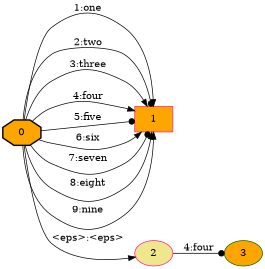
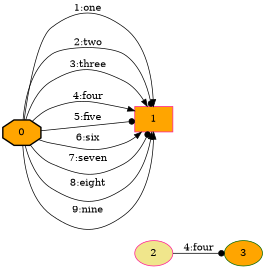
(45, 234) -> none
